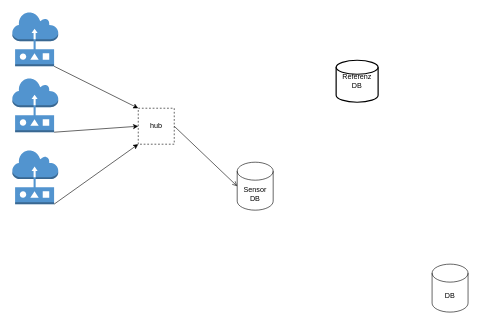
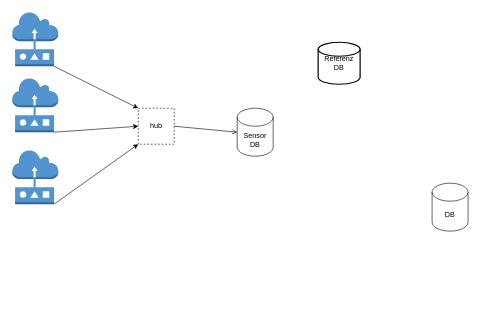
(357, 81) -> (339, 63)
(255, 186) -> (255, 132)
(450, 288) -> (450, 207)
